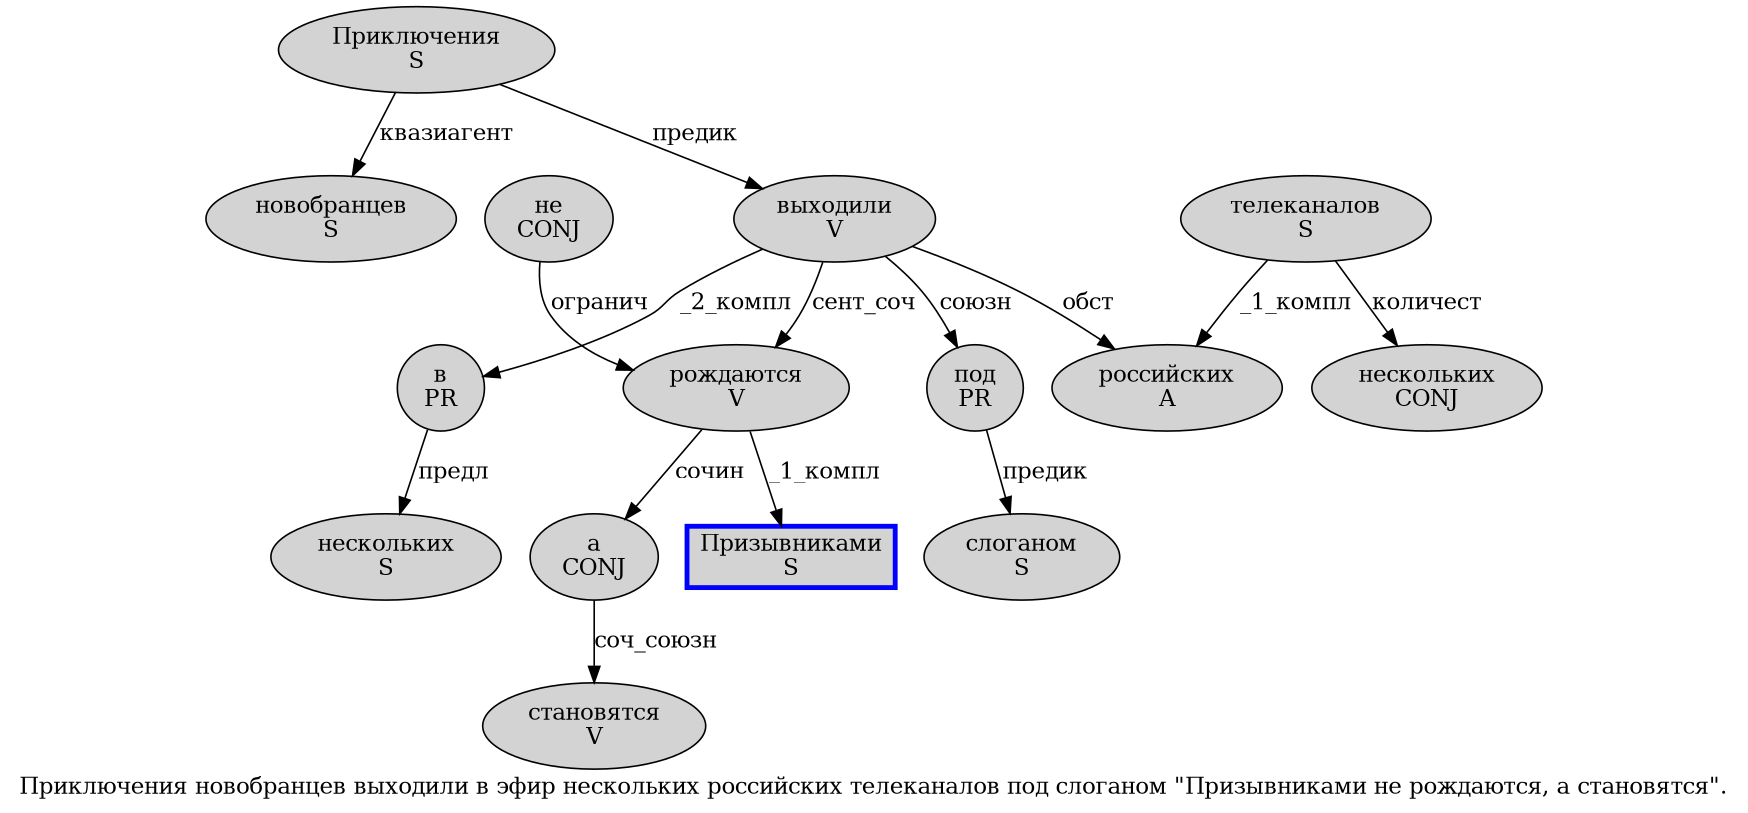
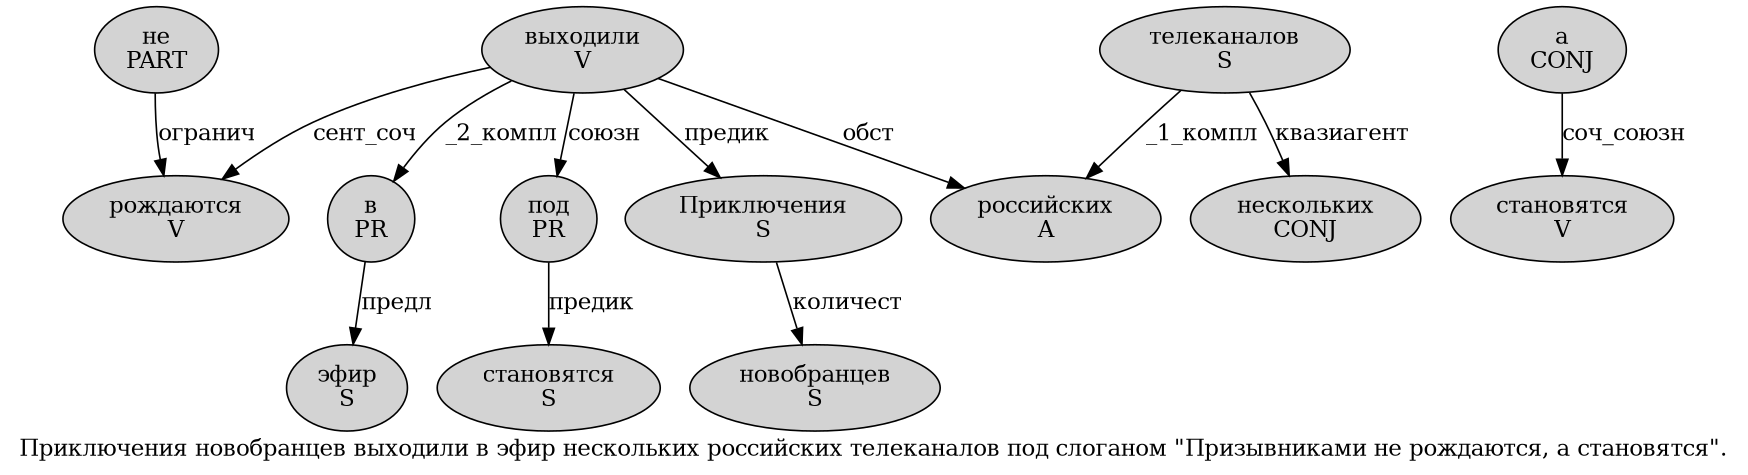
(447, 134) -> (847, 303)
(624, 134) -> (666, 128)
(549, 219) -> (157, 50)
(1427, 303) -> (1342, 134)
(669, 468) -> none
(386, 557) -> (347, 388)
(791, 557) -> none
(1022, 557) -> (549, 388)
